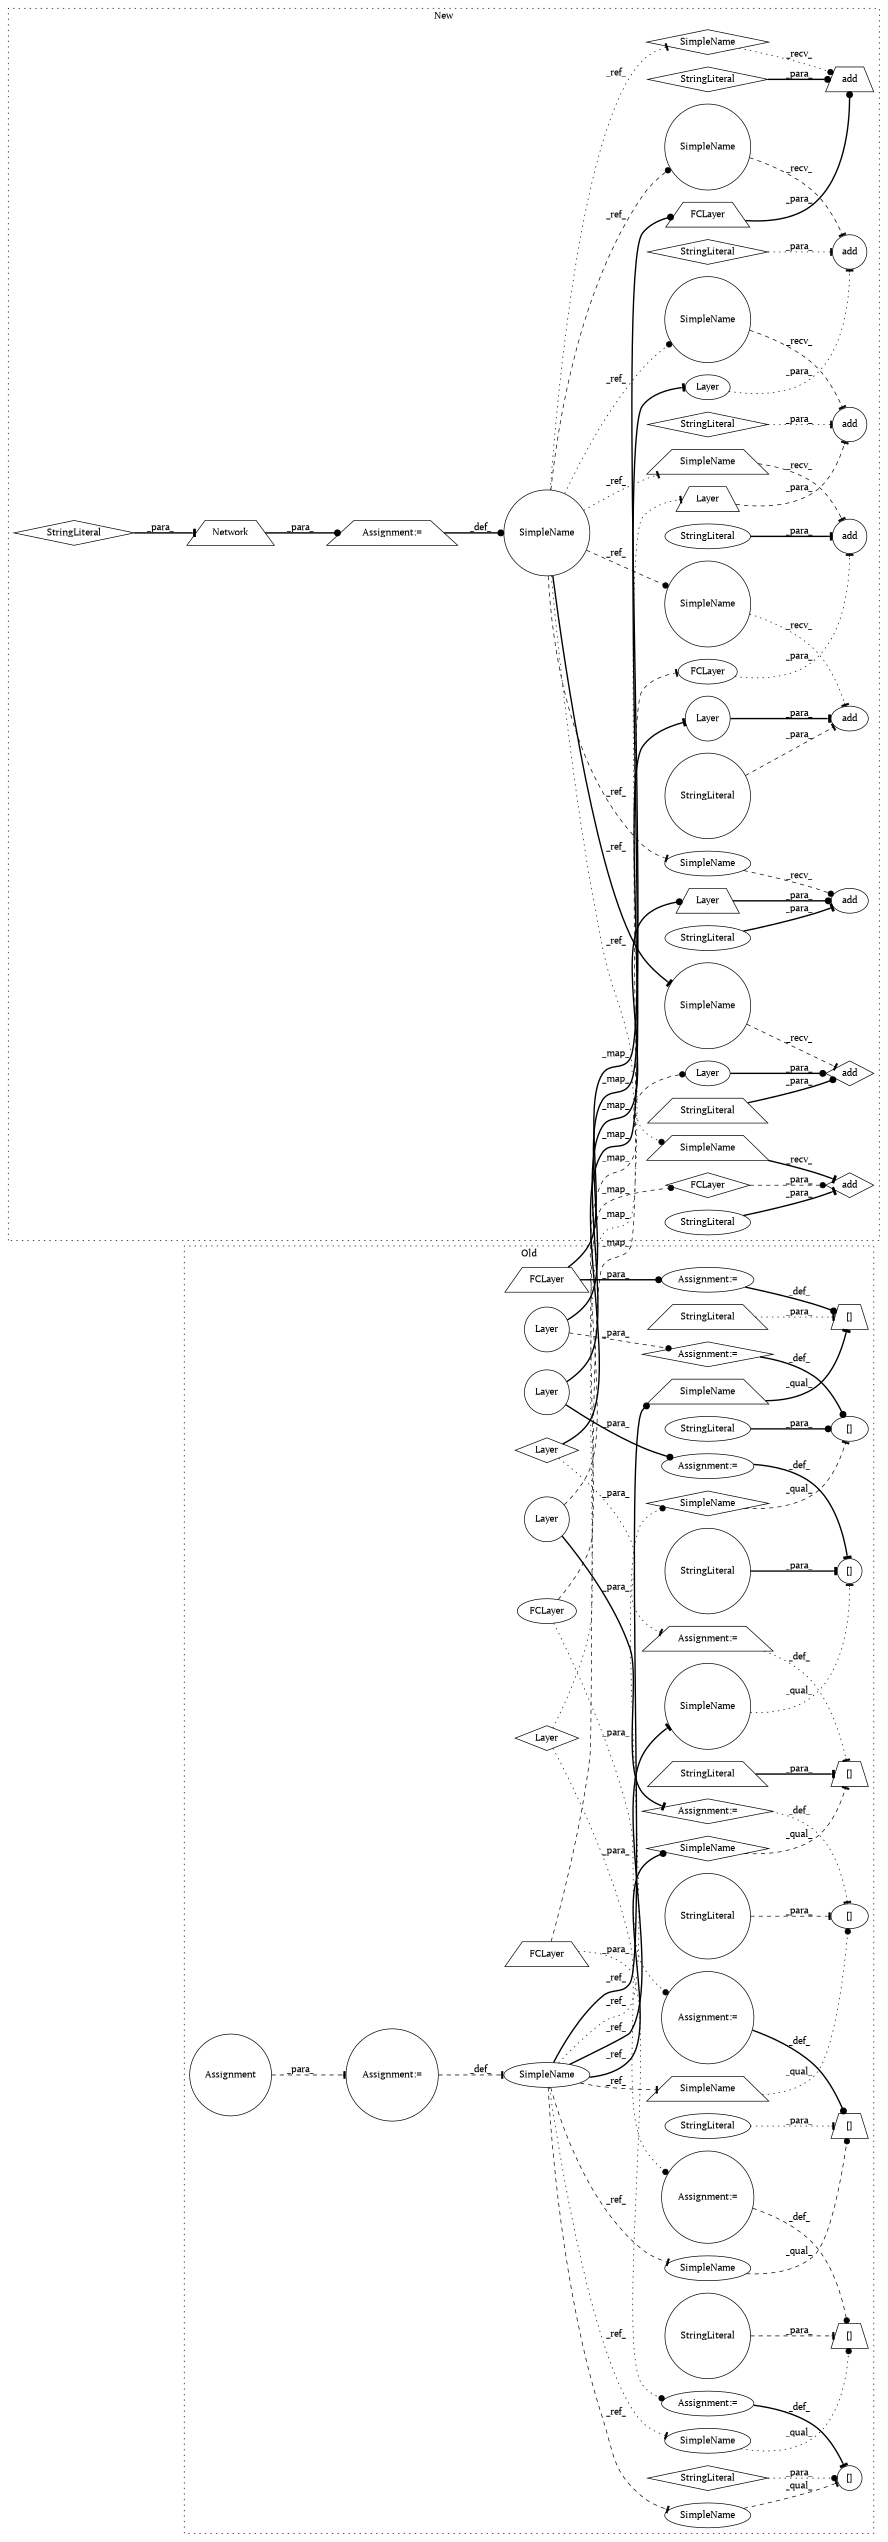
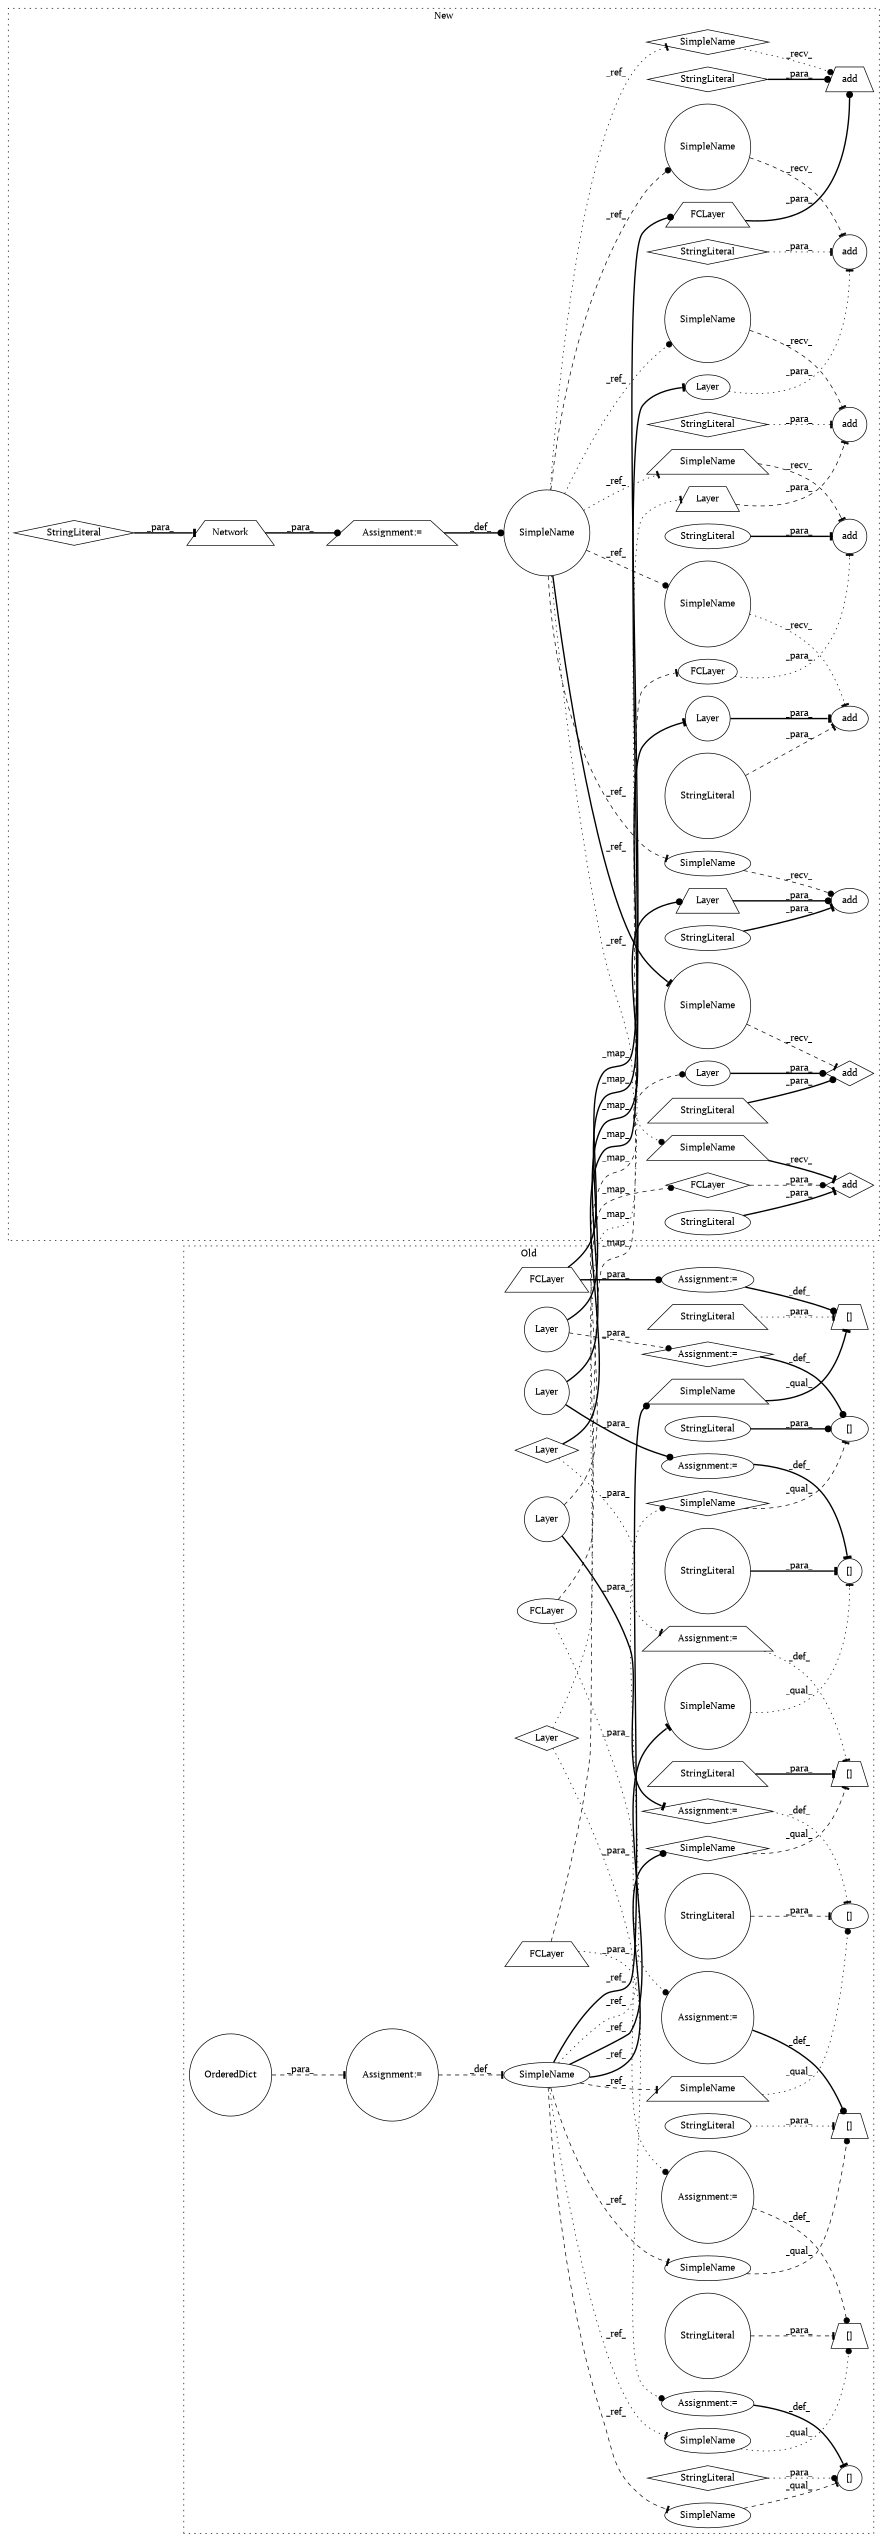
(231, 2075) -> (231, 2075)
